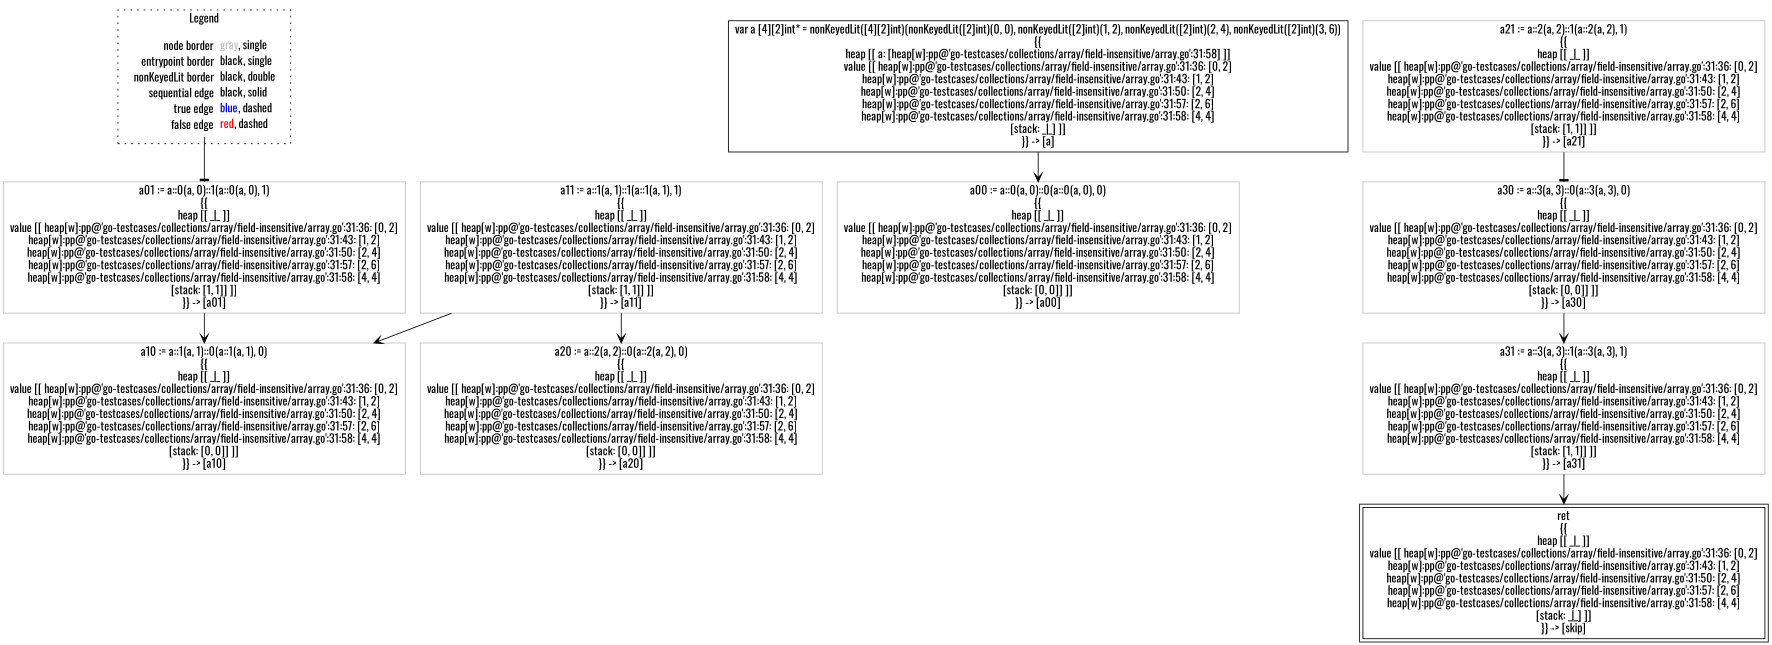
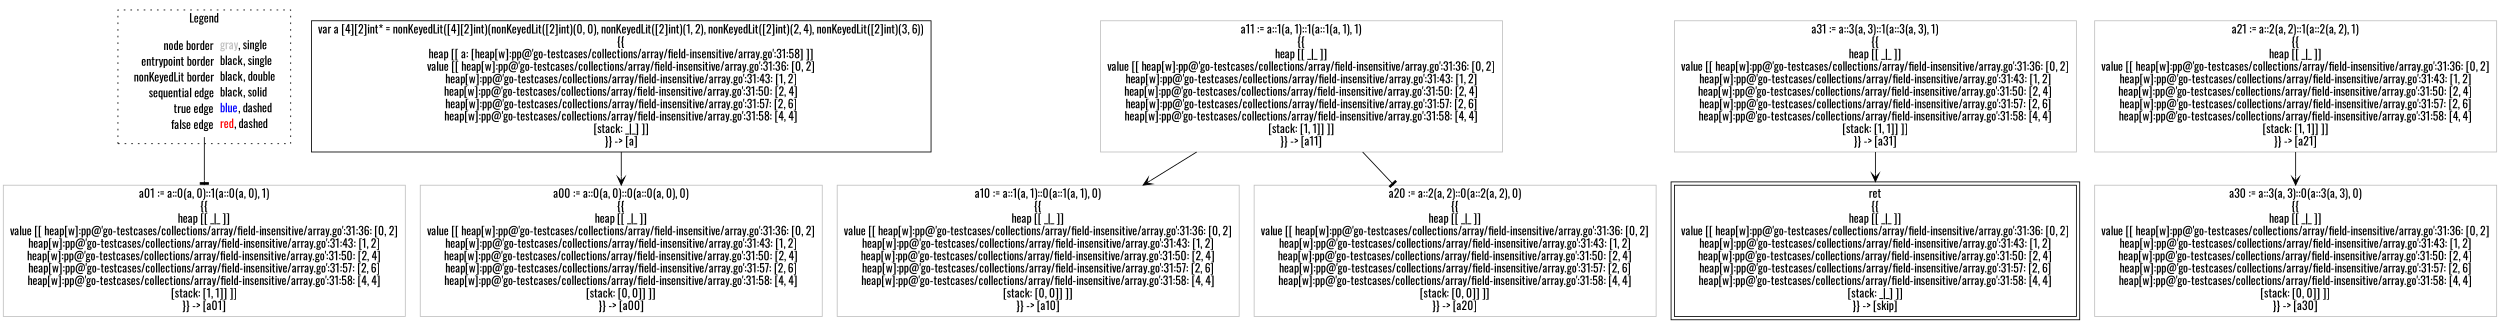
(1564, 165) -> (2296, 164)
(204, 324) -> none
(621, 324) -> (1377, 167)
(1564, 324) -> none
